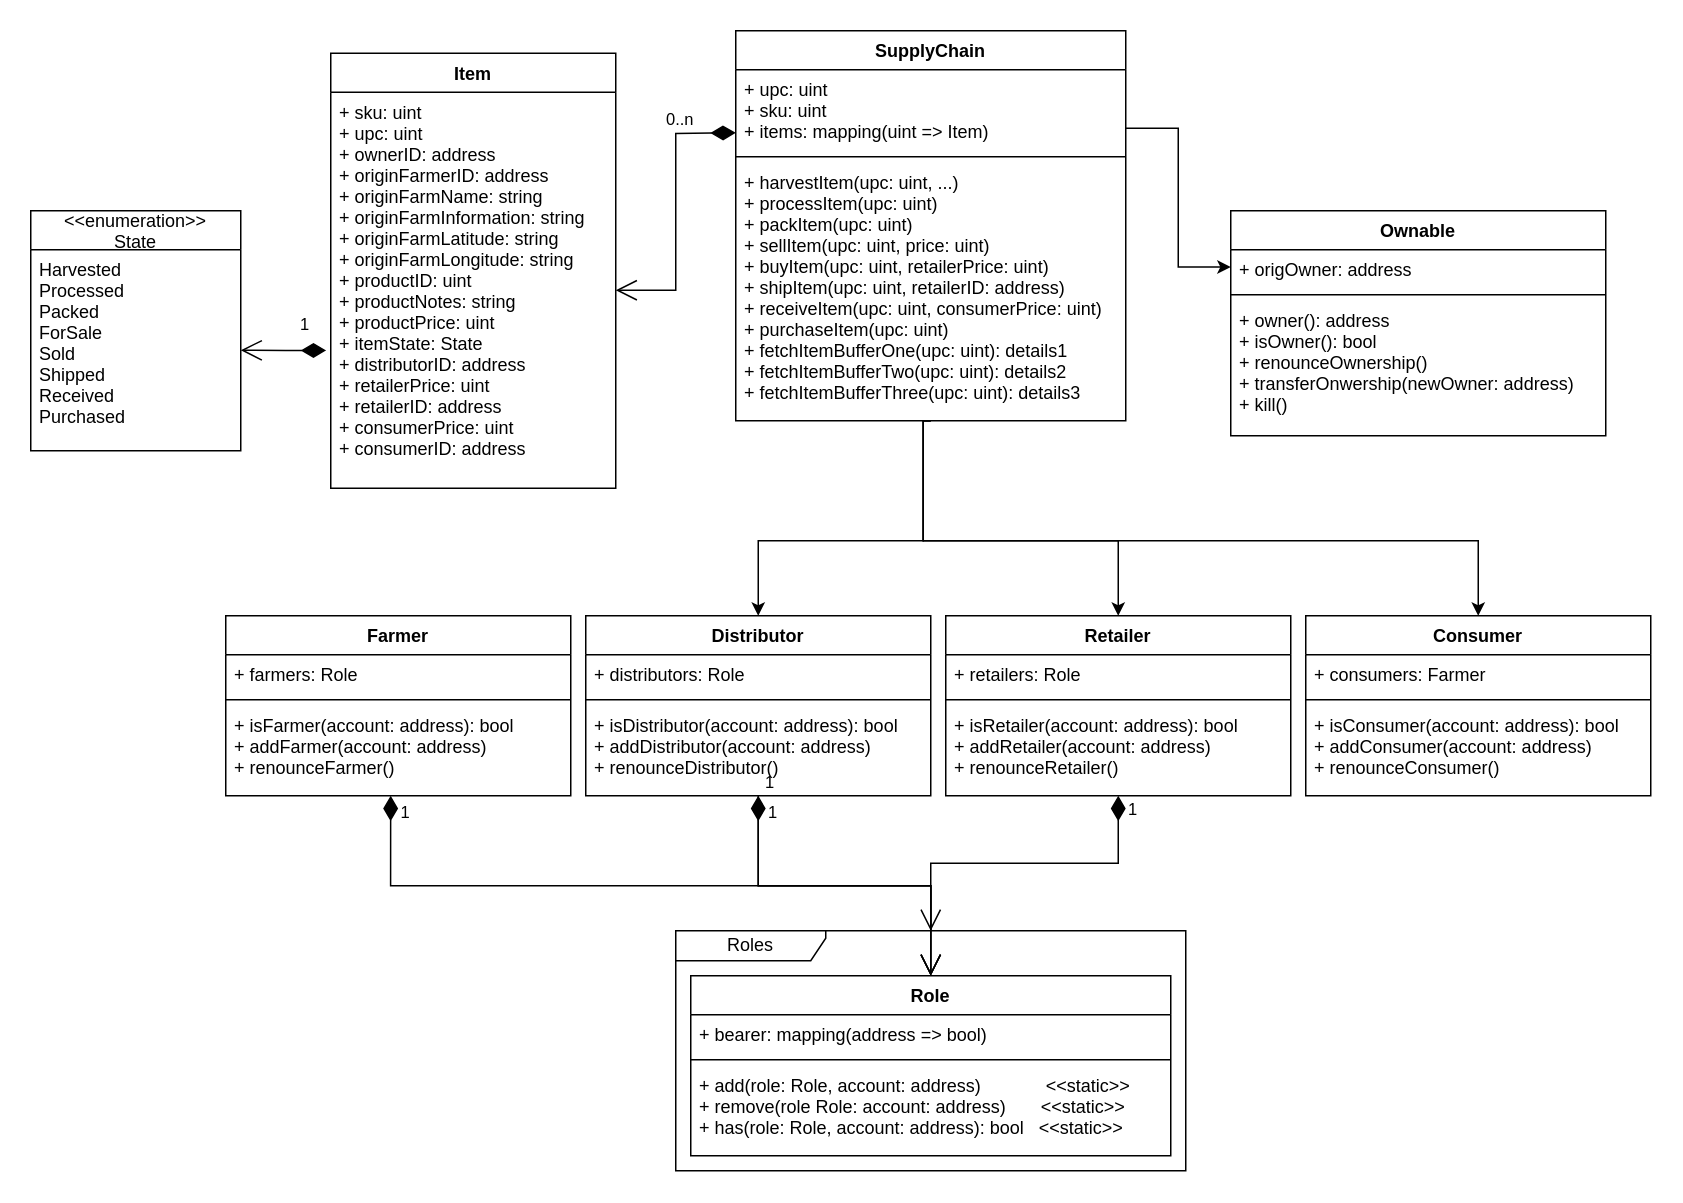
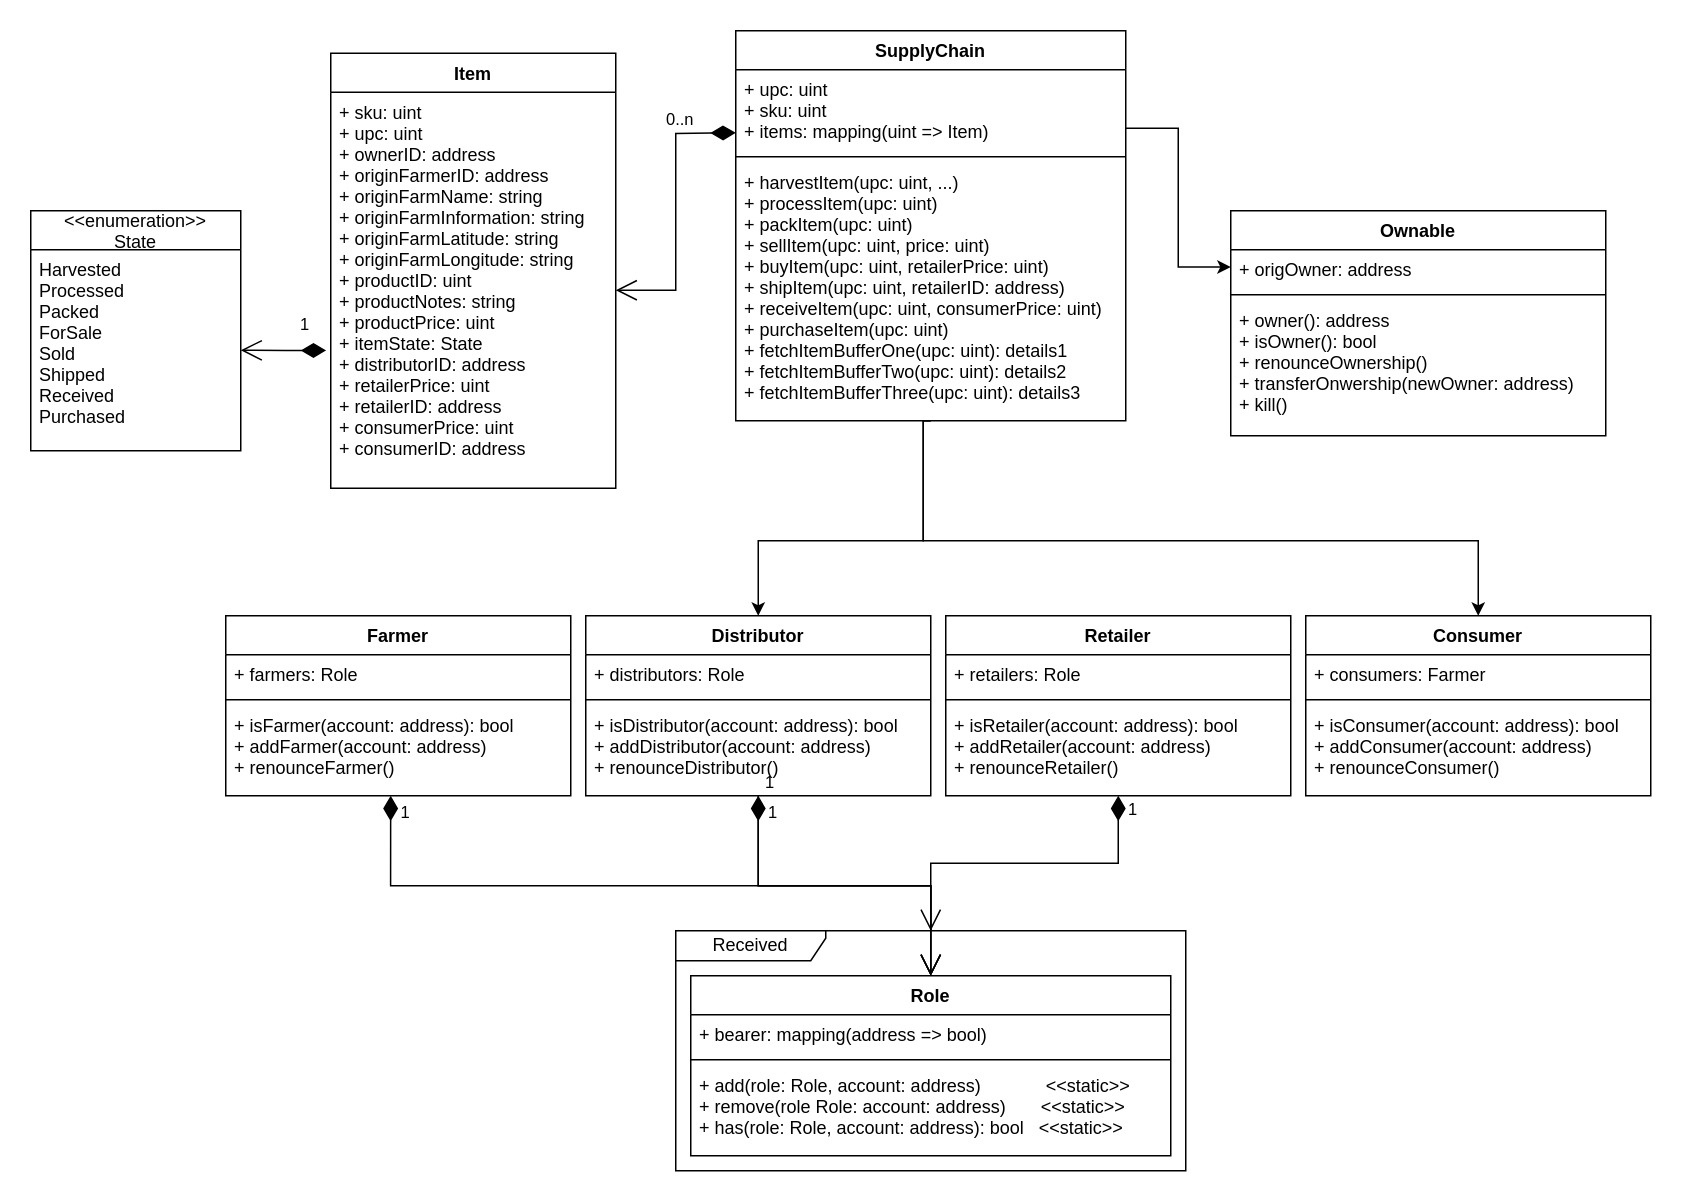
(1118, 574) -> none
(751, 946) -> (751, 946)
